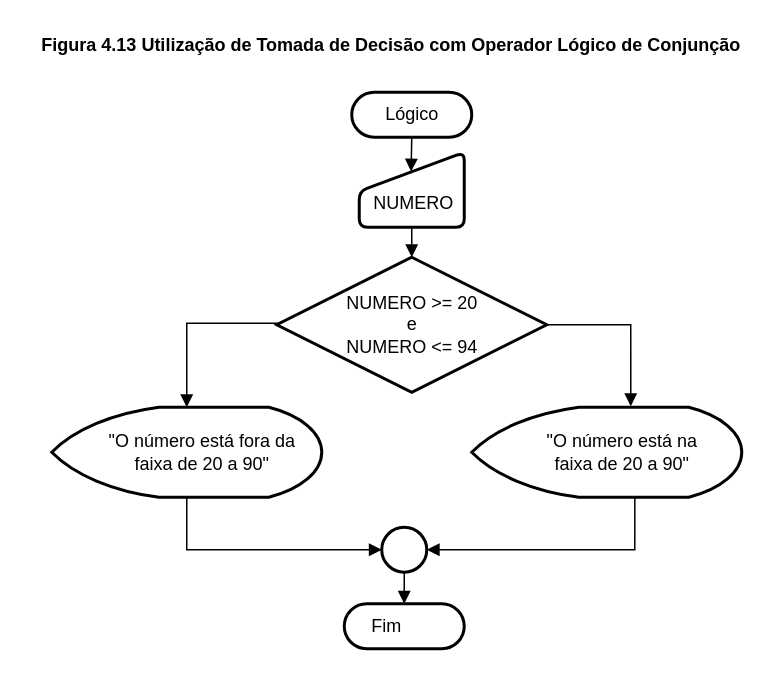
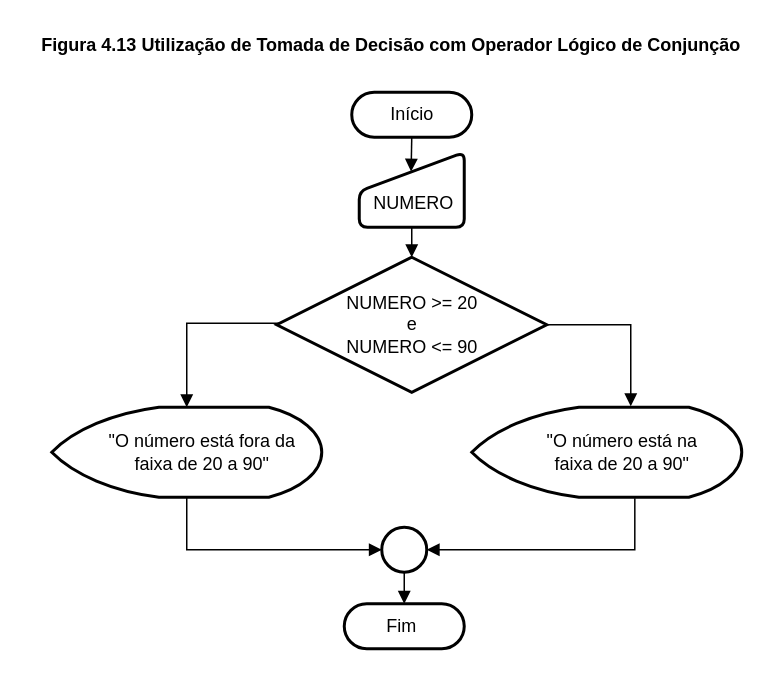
(413, 115) -> (413, 115)
(413, 325) -> (413, 325)
(386, 626) -> (401, 626)
